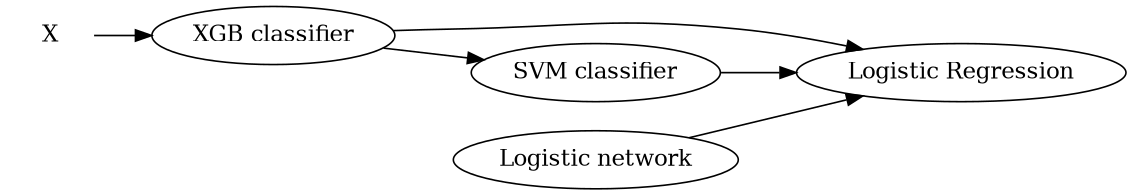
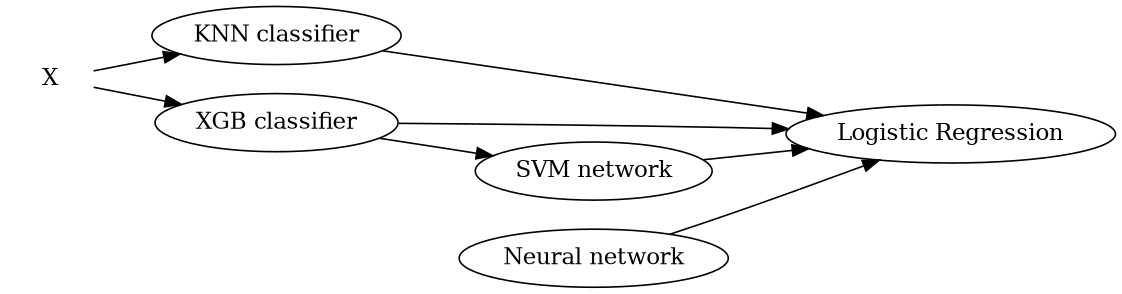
none -> (277, 36)
(596, 73) -> (594, 171)
(596, 160) -> (594, 258)
